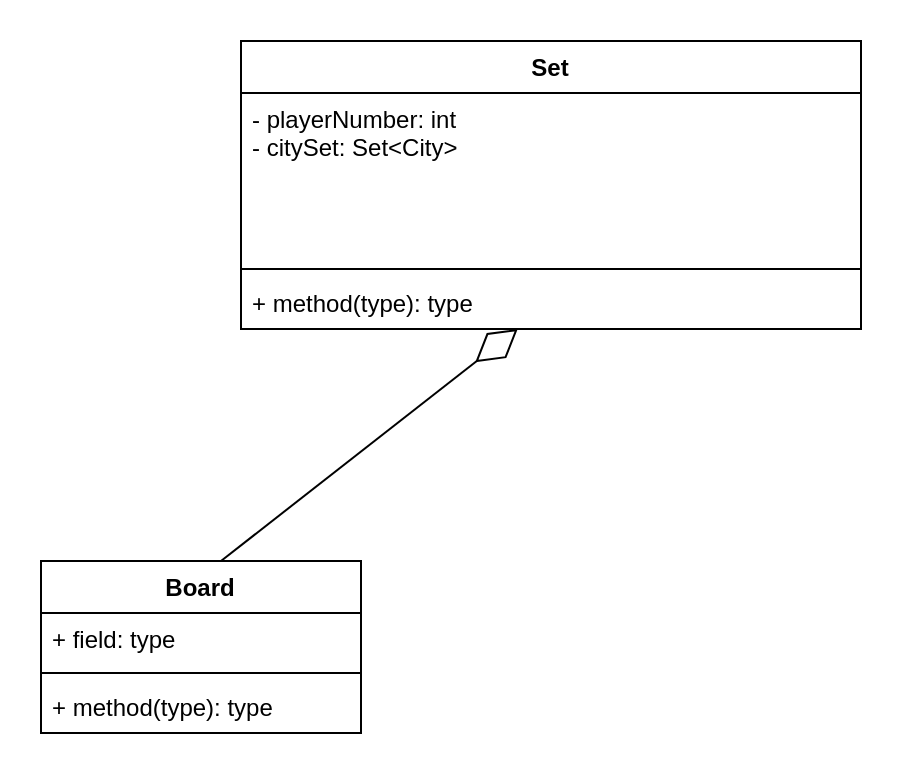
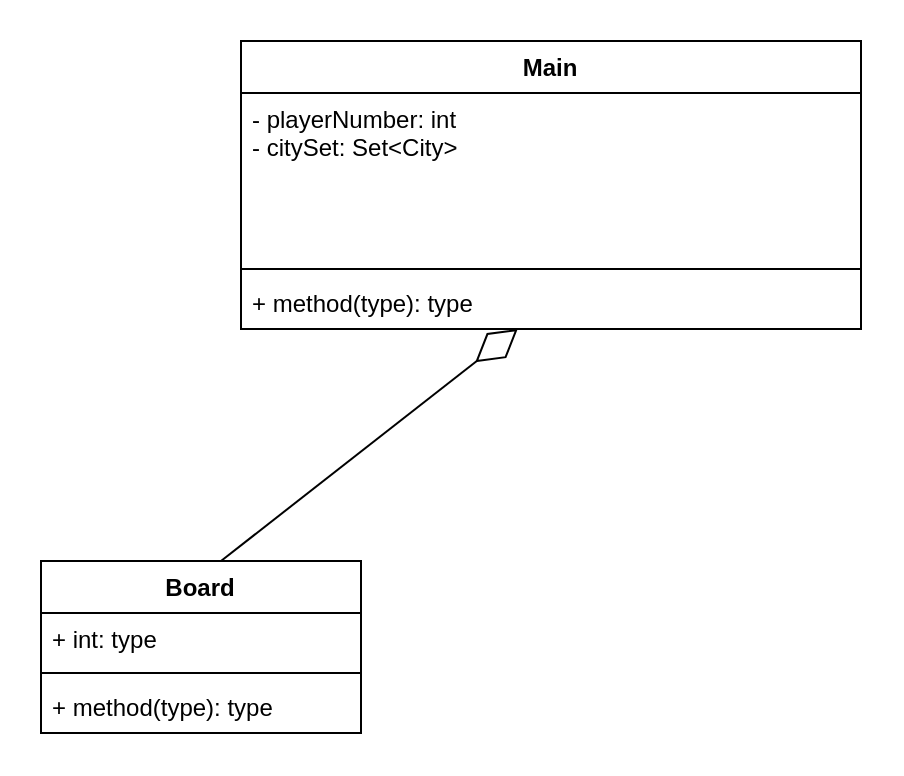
(550, 68) -> (550, 68)
(124, 640) -> (113, 640)
